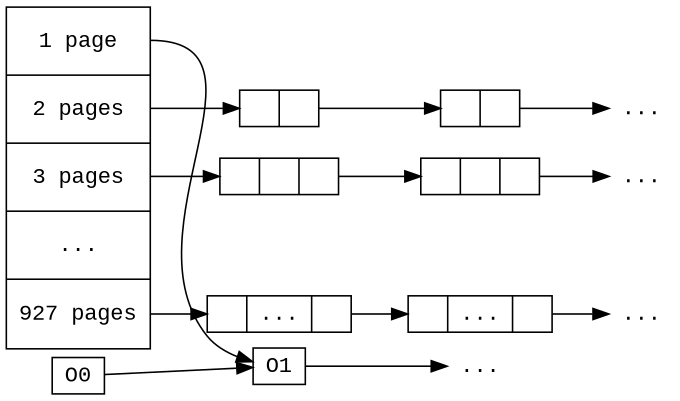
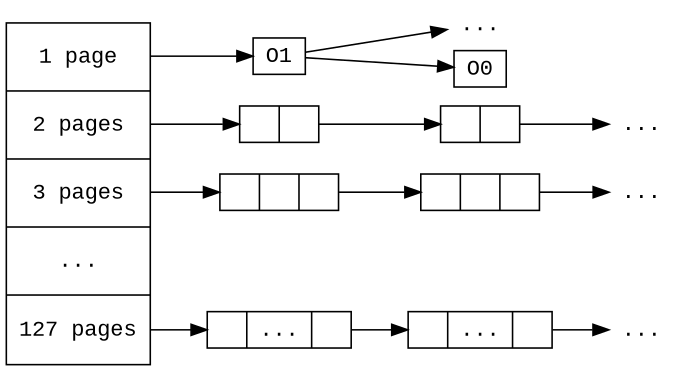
(78, 313) -> (78, 329)
(170, 371) -> (371, 62)
